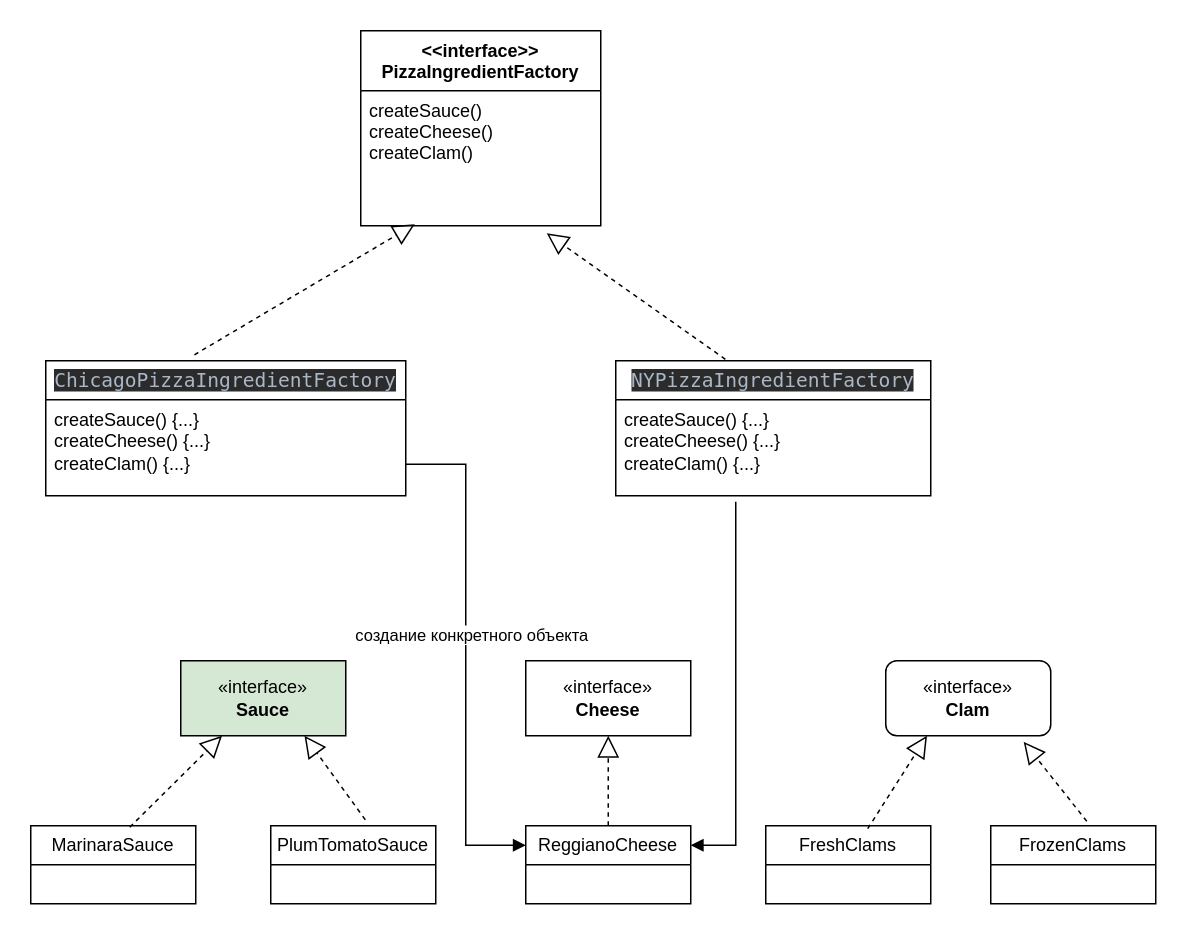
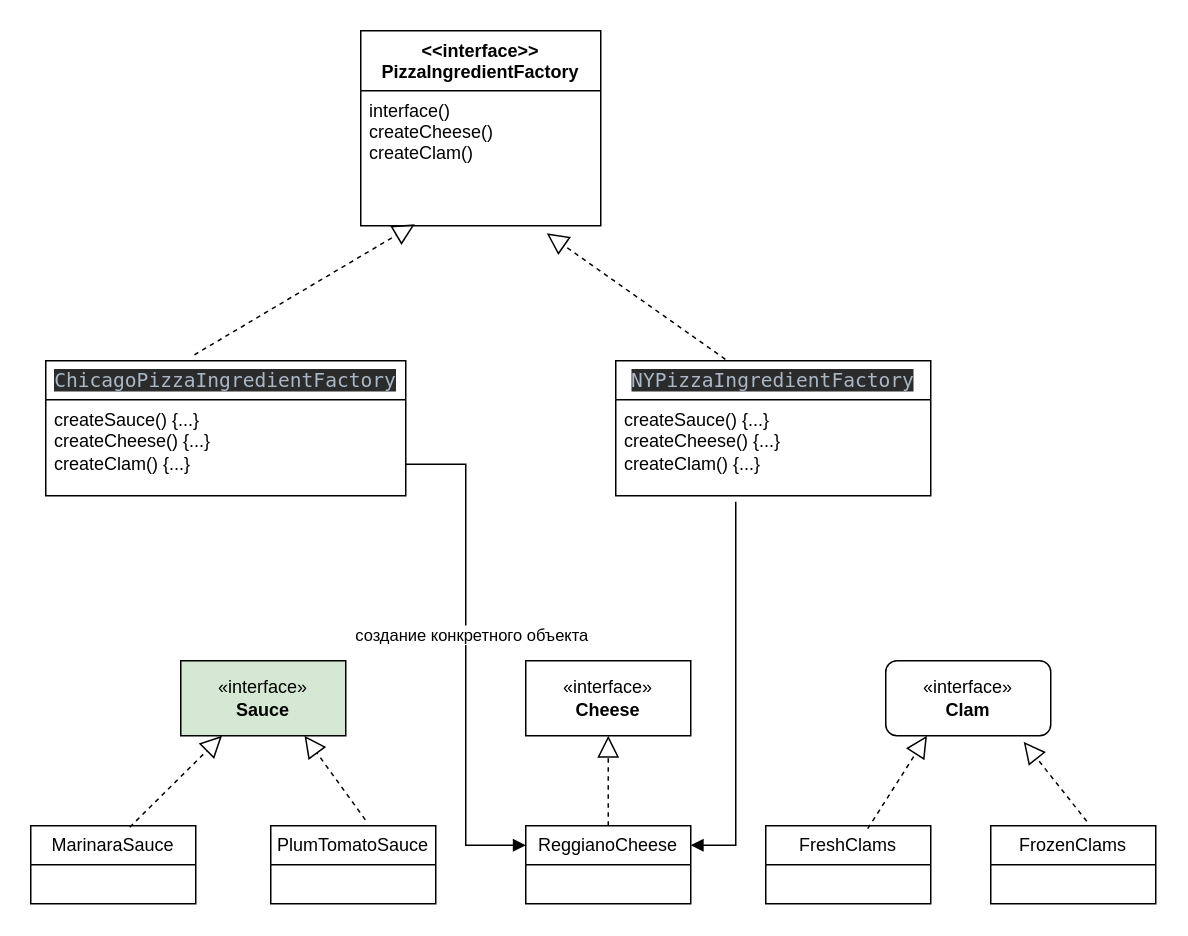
(435, 111) -> (422, 111)
